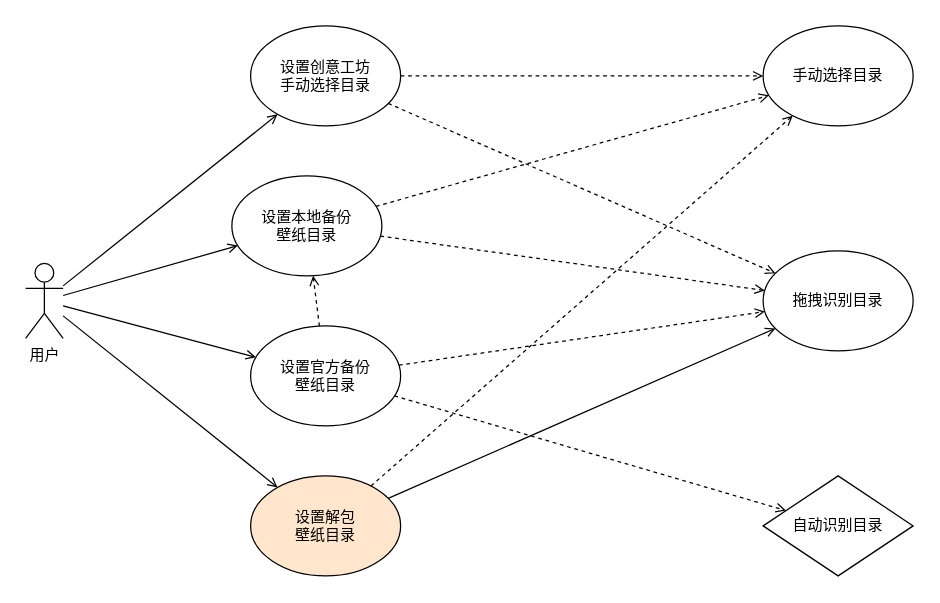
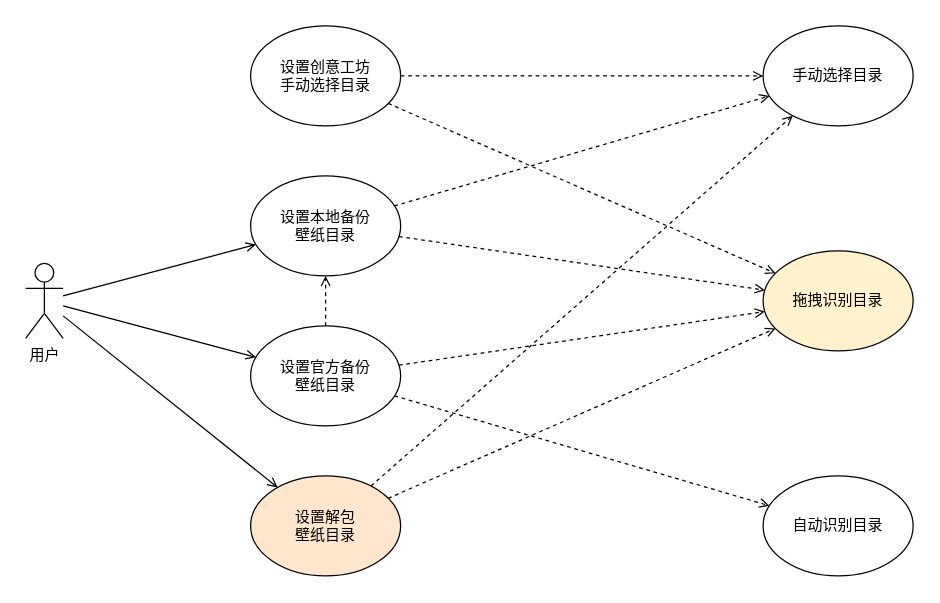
(169, 201) -> none
(307, 226) -> (326, 226)
(838, 301) -> (838, 301)
(581, 413) -> (581, 413)
(838, 526) -> (838, 526)
